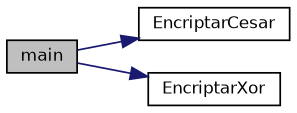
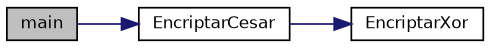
(104, 68) -> (312, 24)
